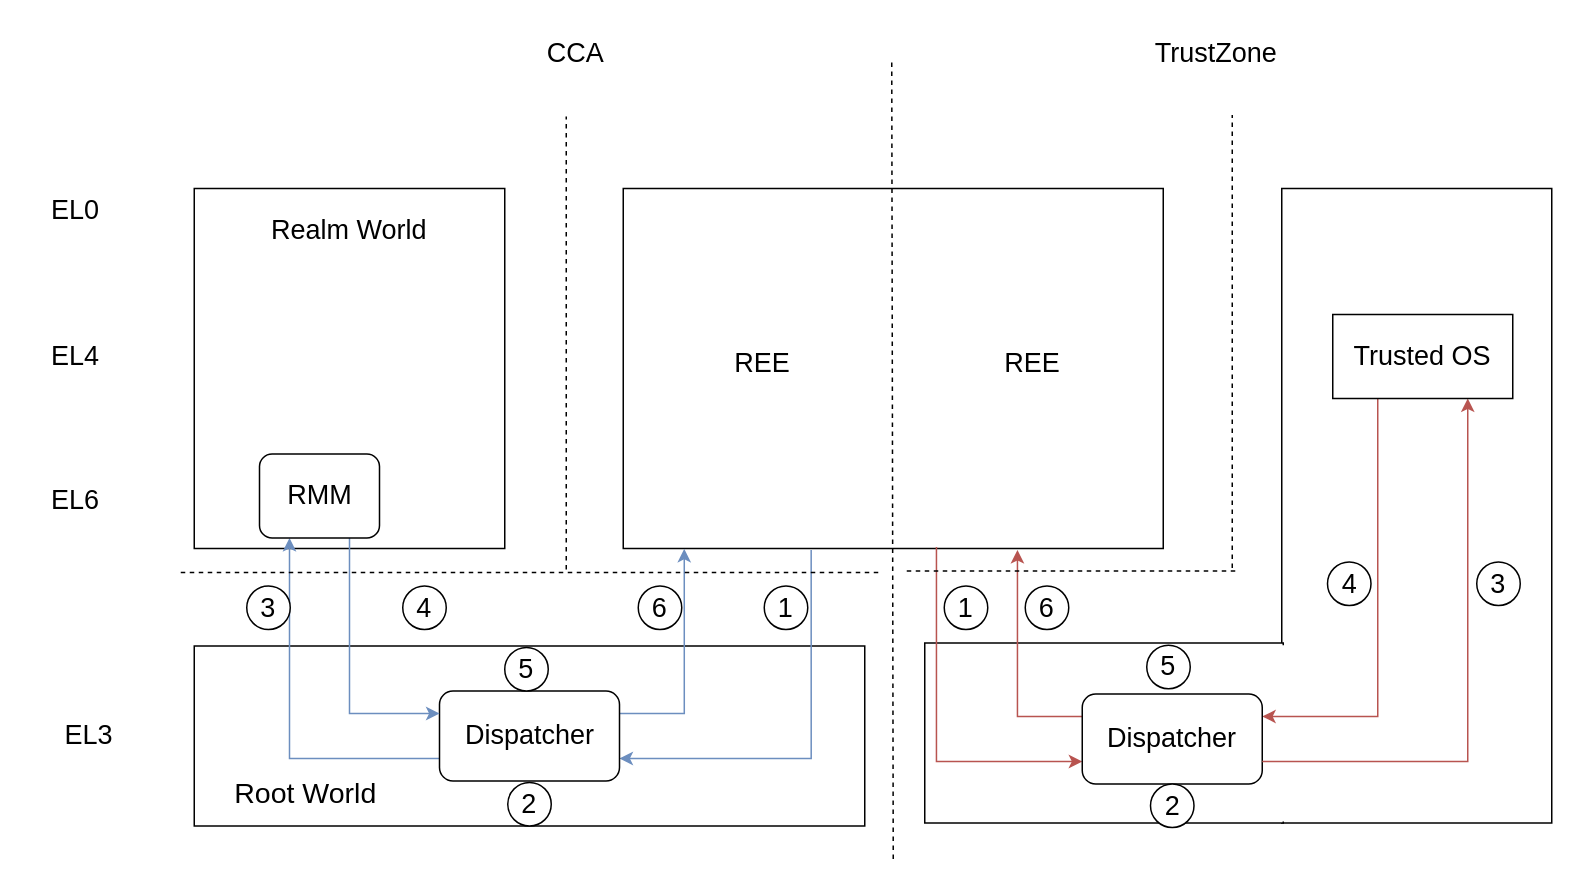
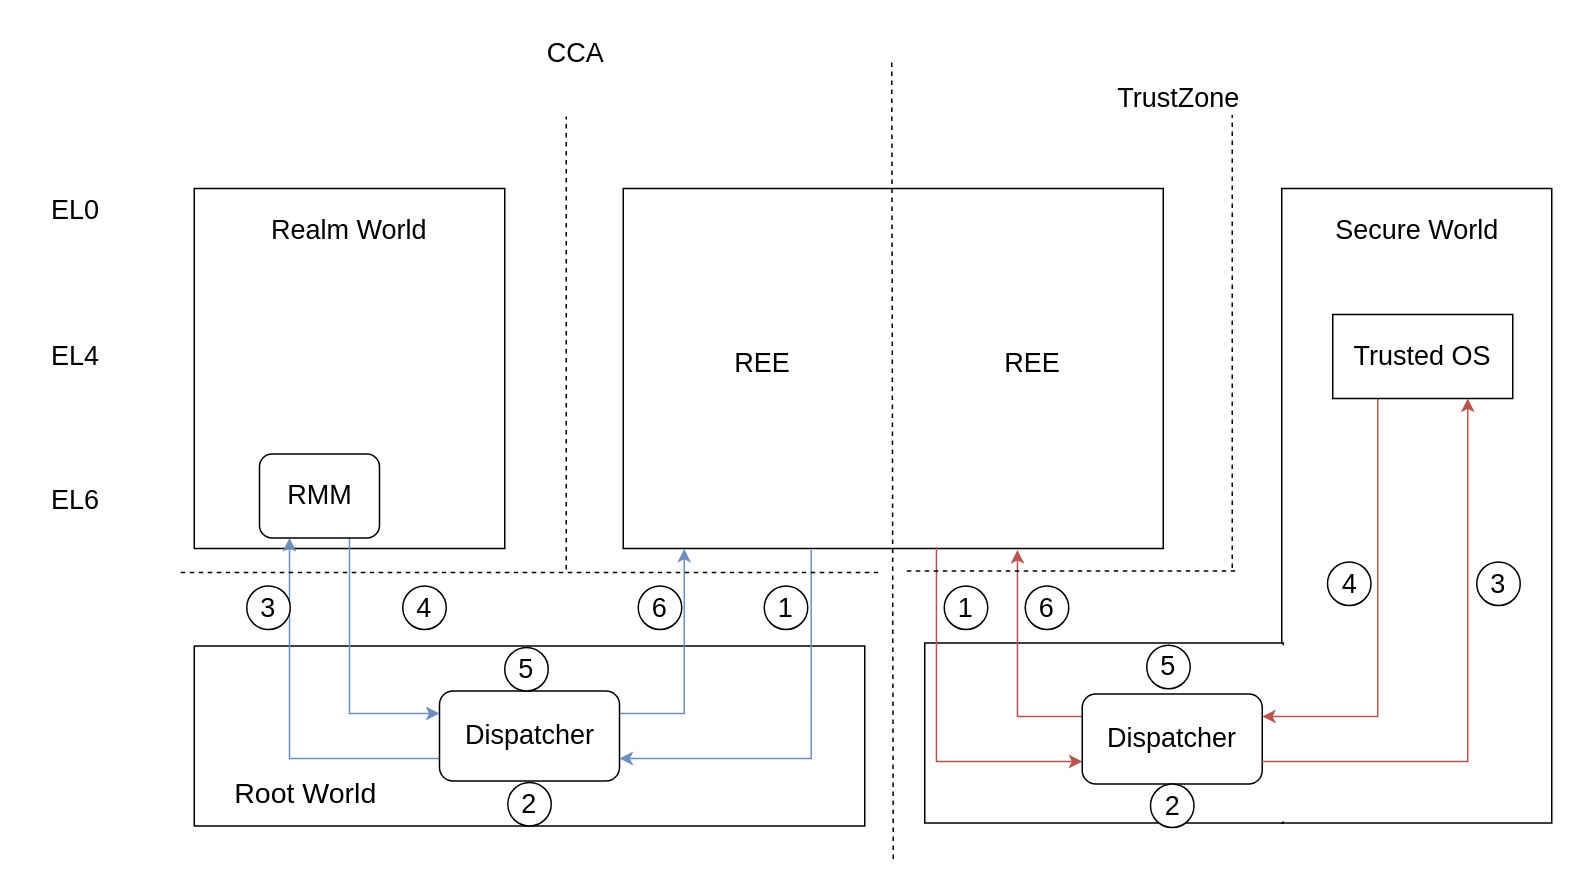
(1217, 53) -> (1179, 98)
none -> (1417, 230)
(89, 736) -> none
